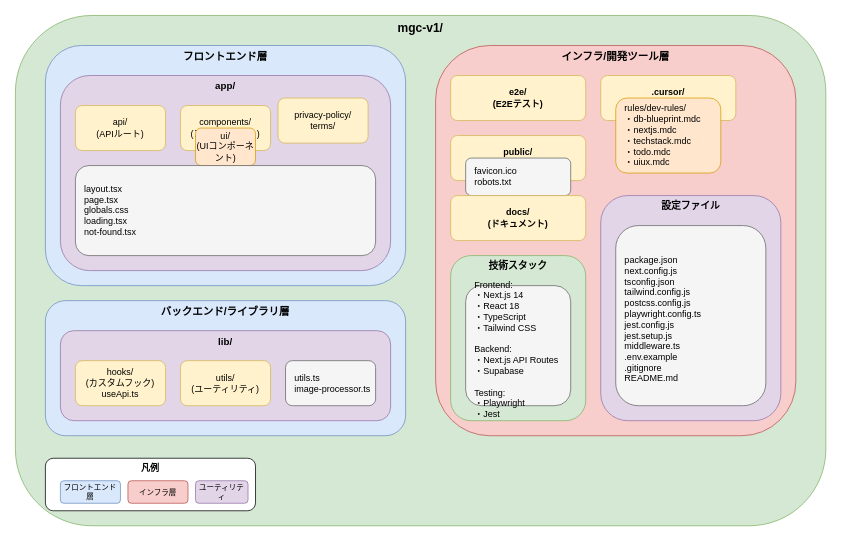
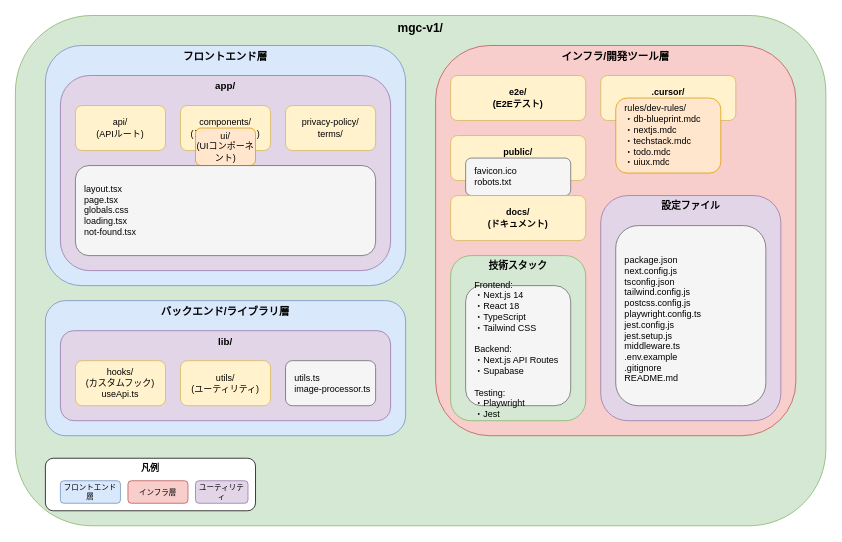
(323, 120) -> (330, 128)
